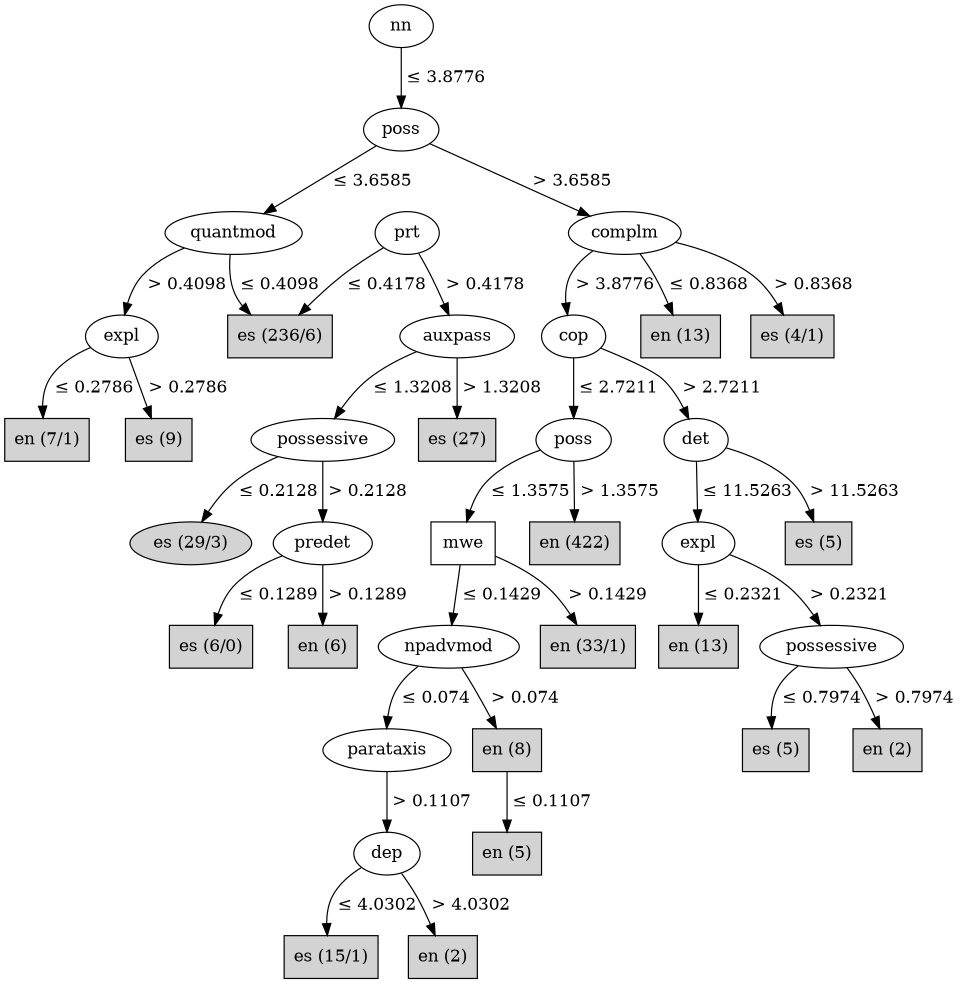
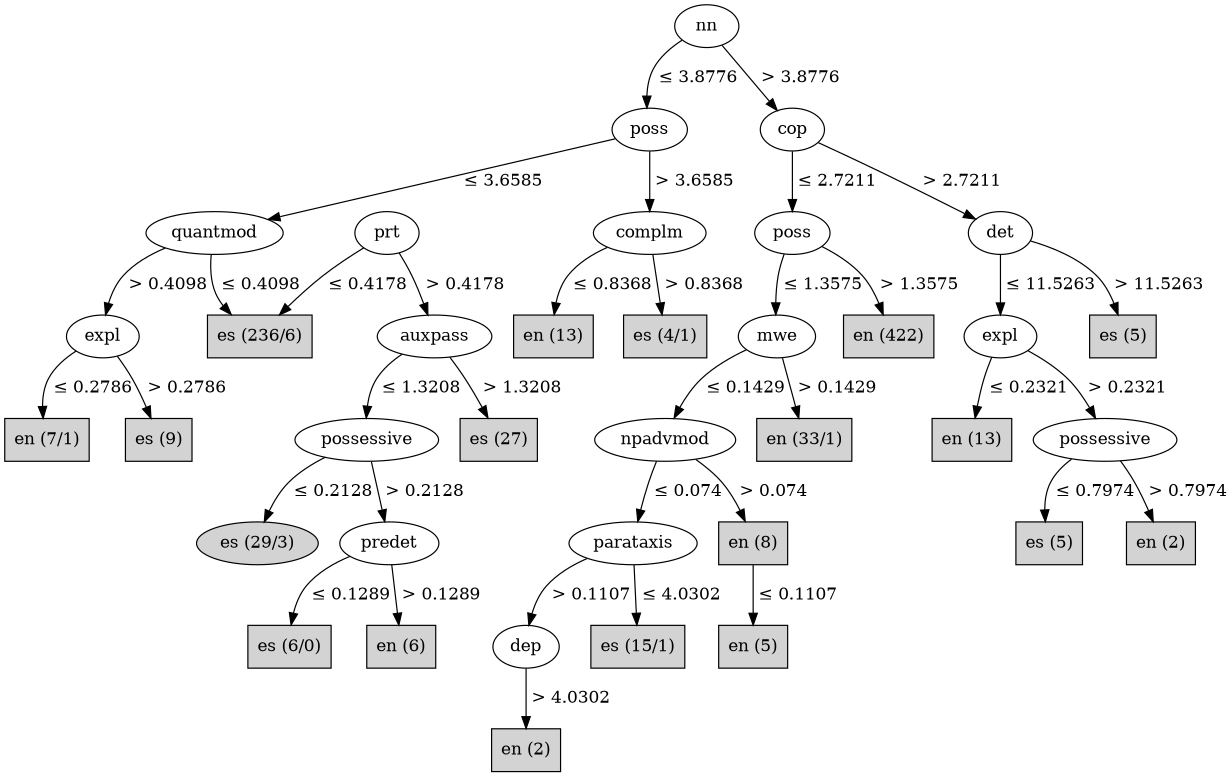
(572, 273) -> (746, 73)
(463, 543) -> (777, 336)
(336, 891) -> (635, 589)
